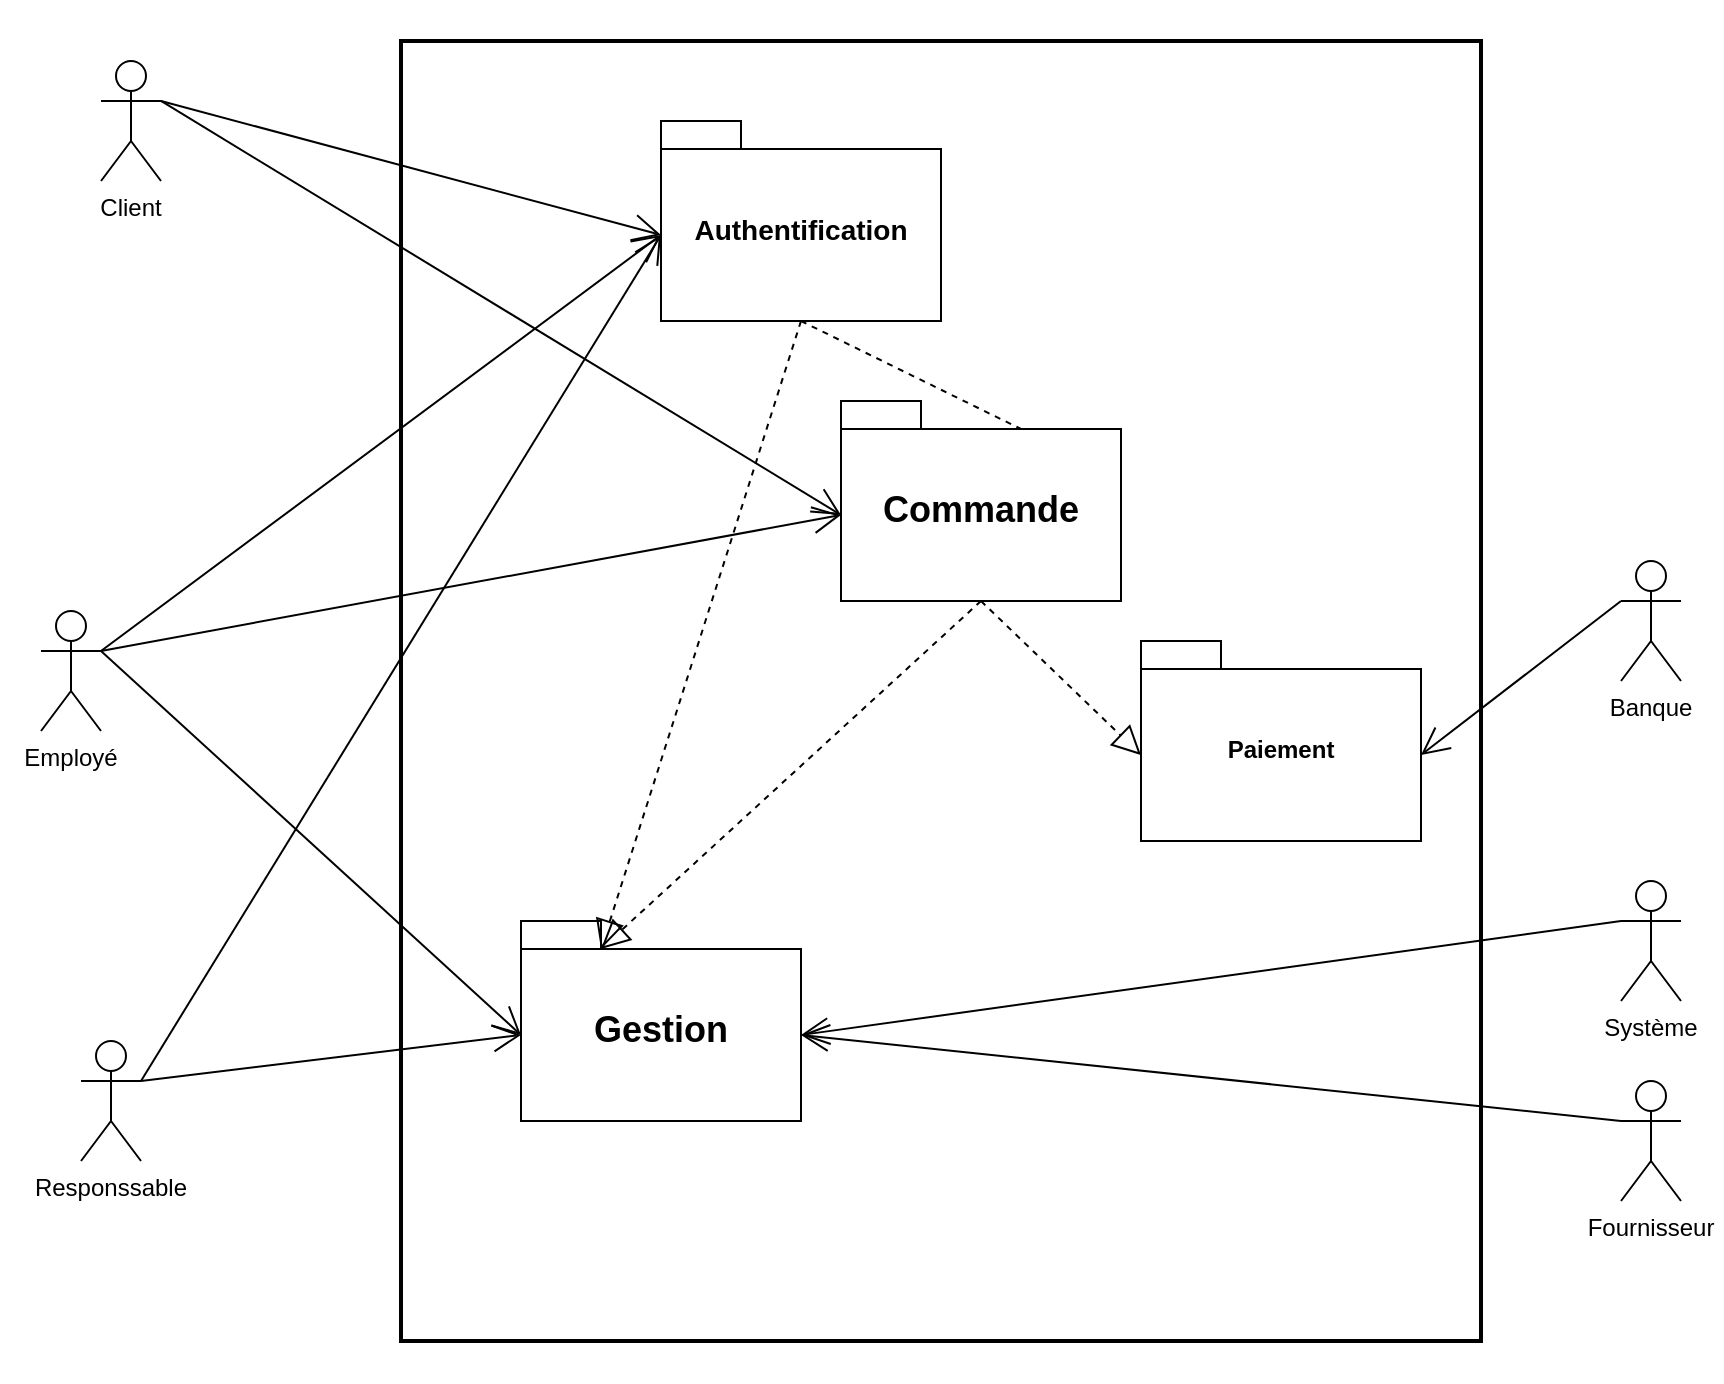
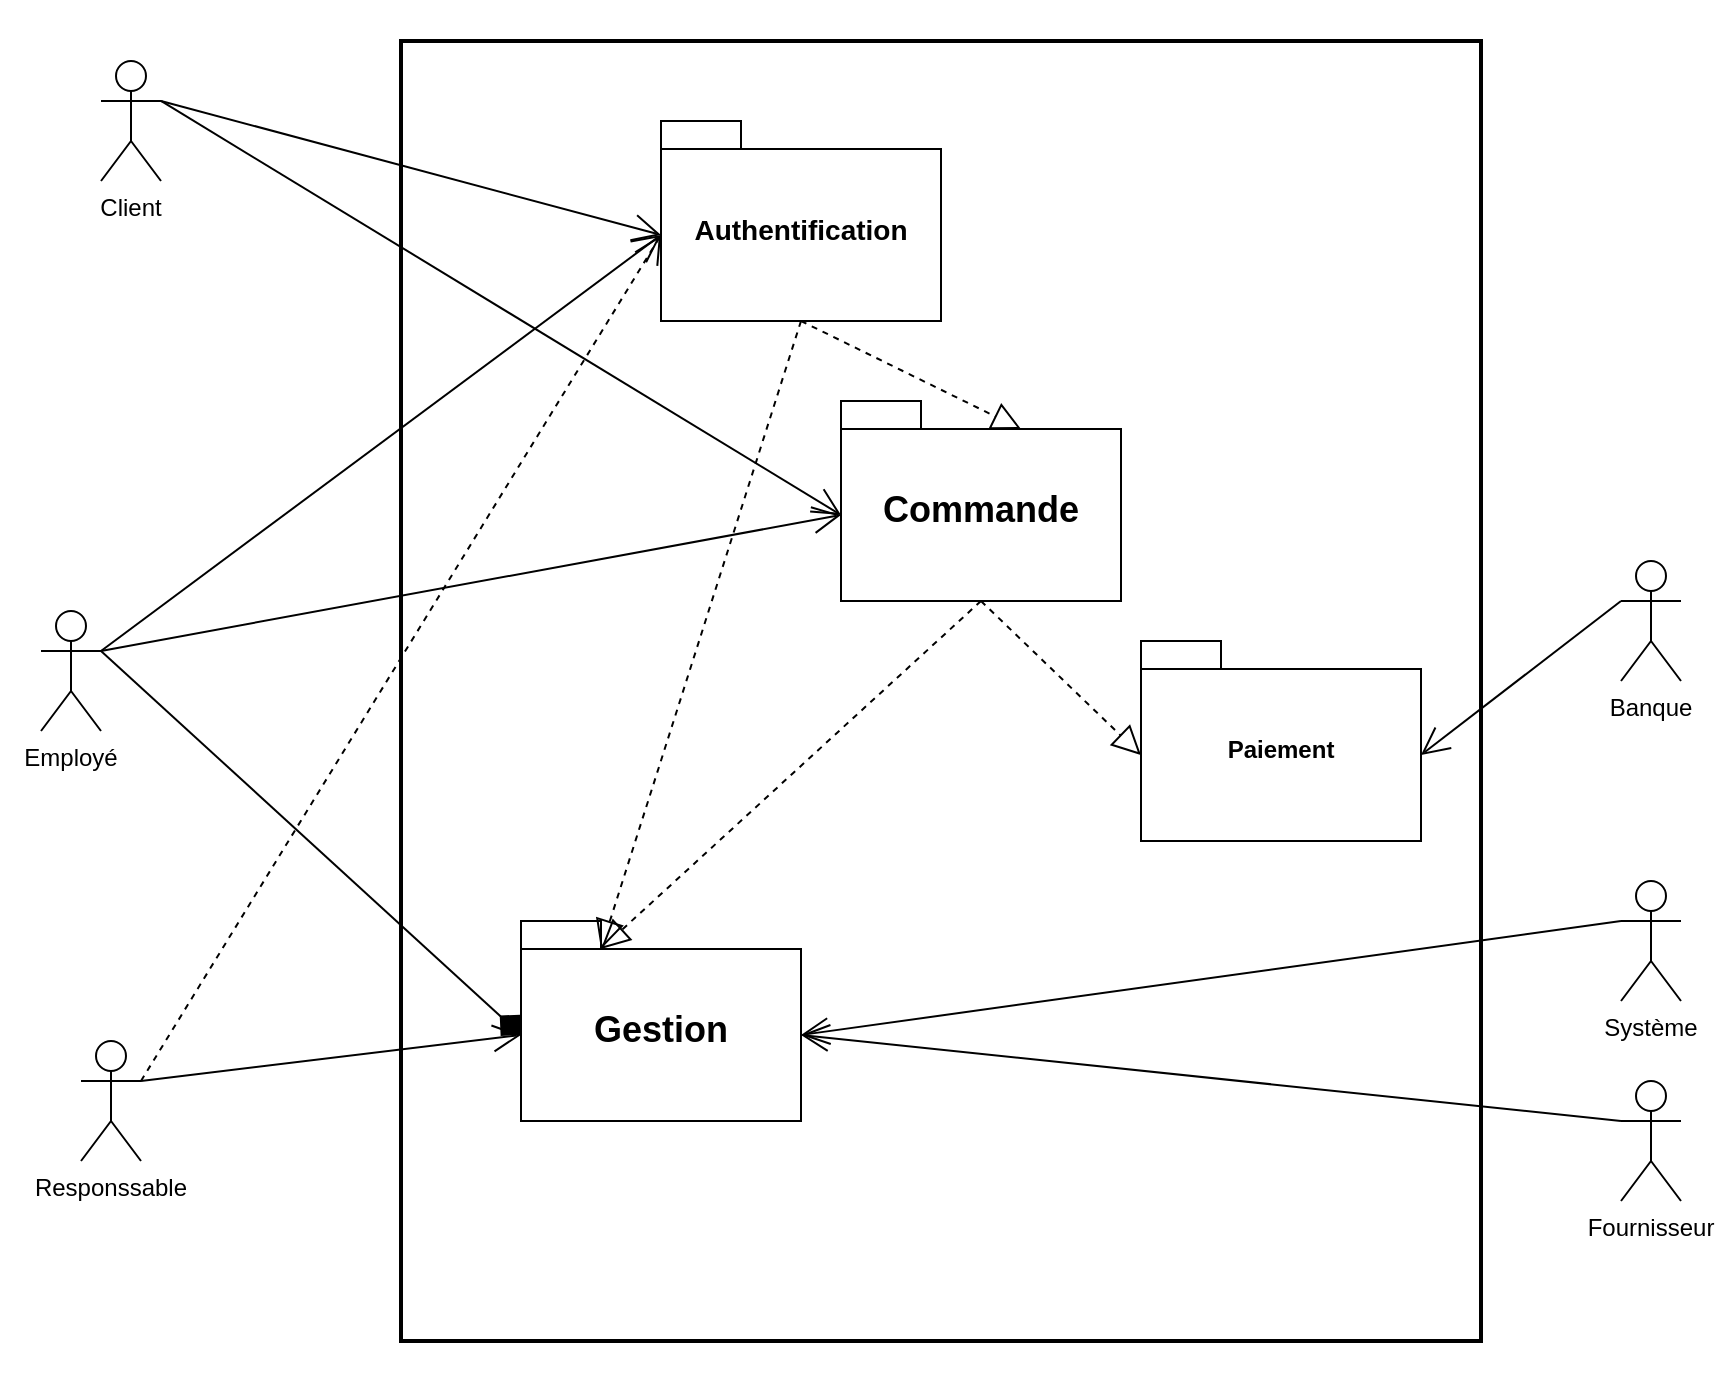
(1006, 422) -> (994, 416)
(293, 834) -> (293, 834)
(509, 1024) -> (500, 1016)
